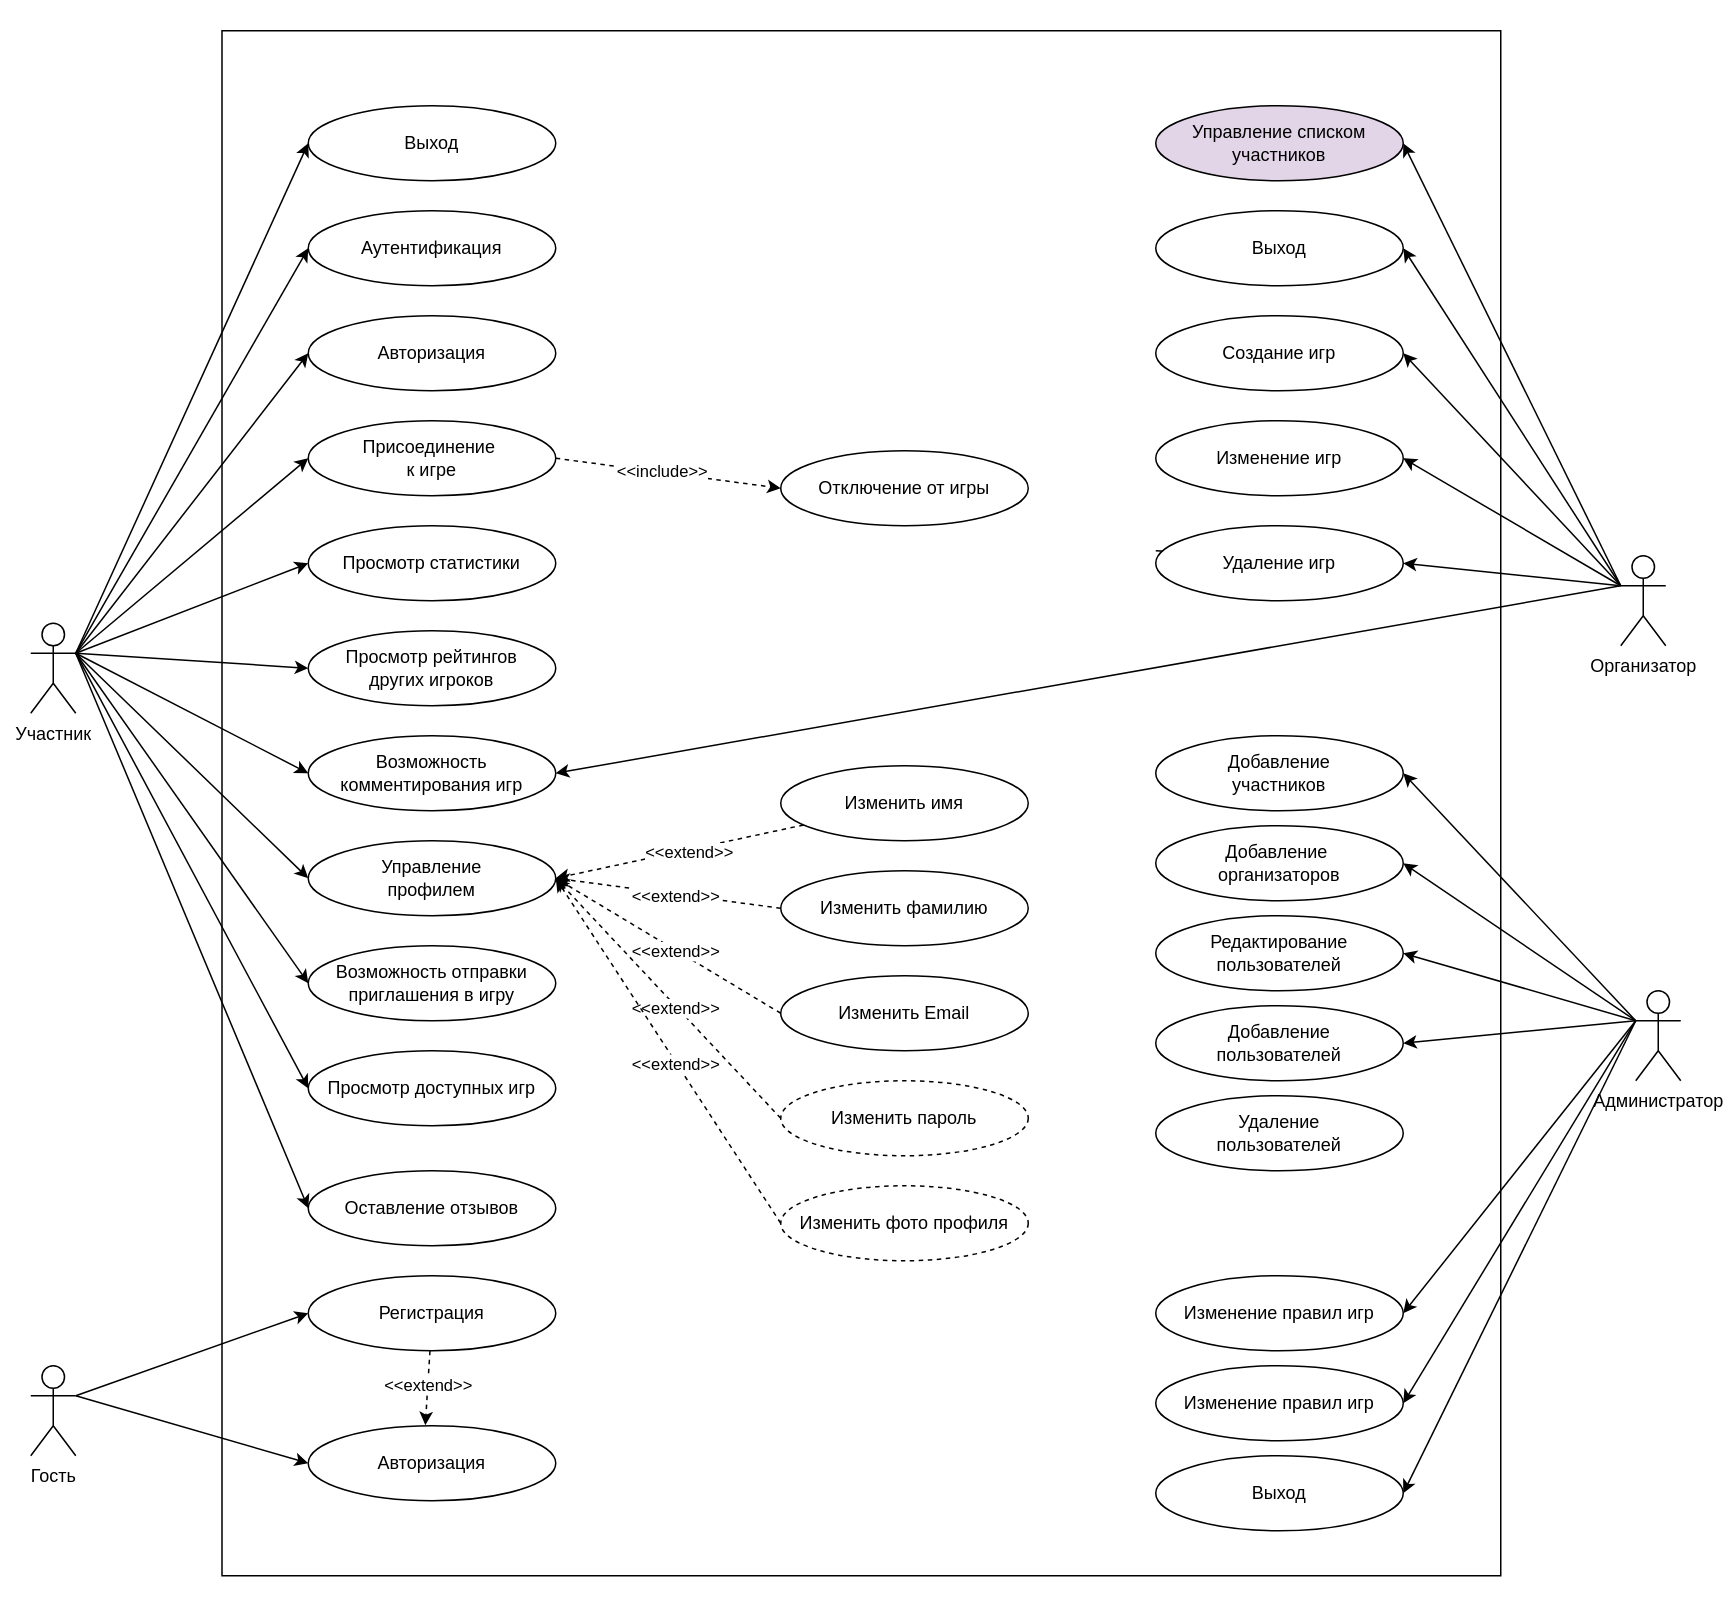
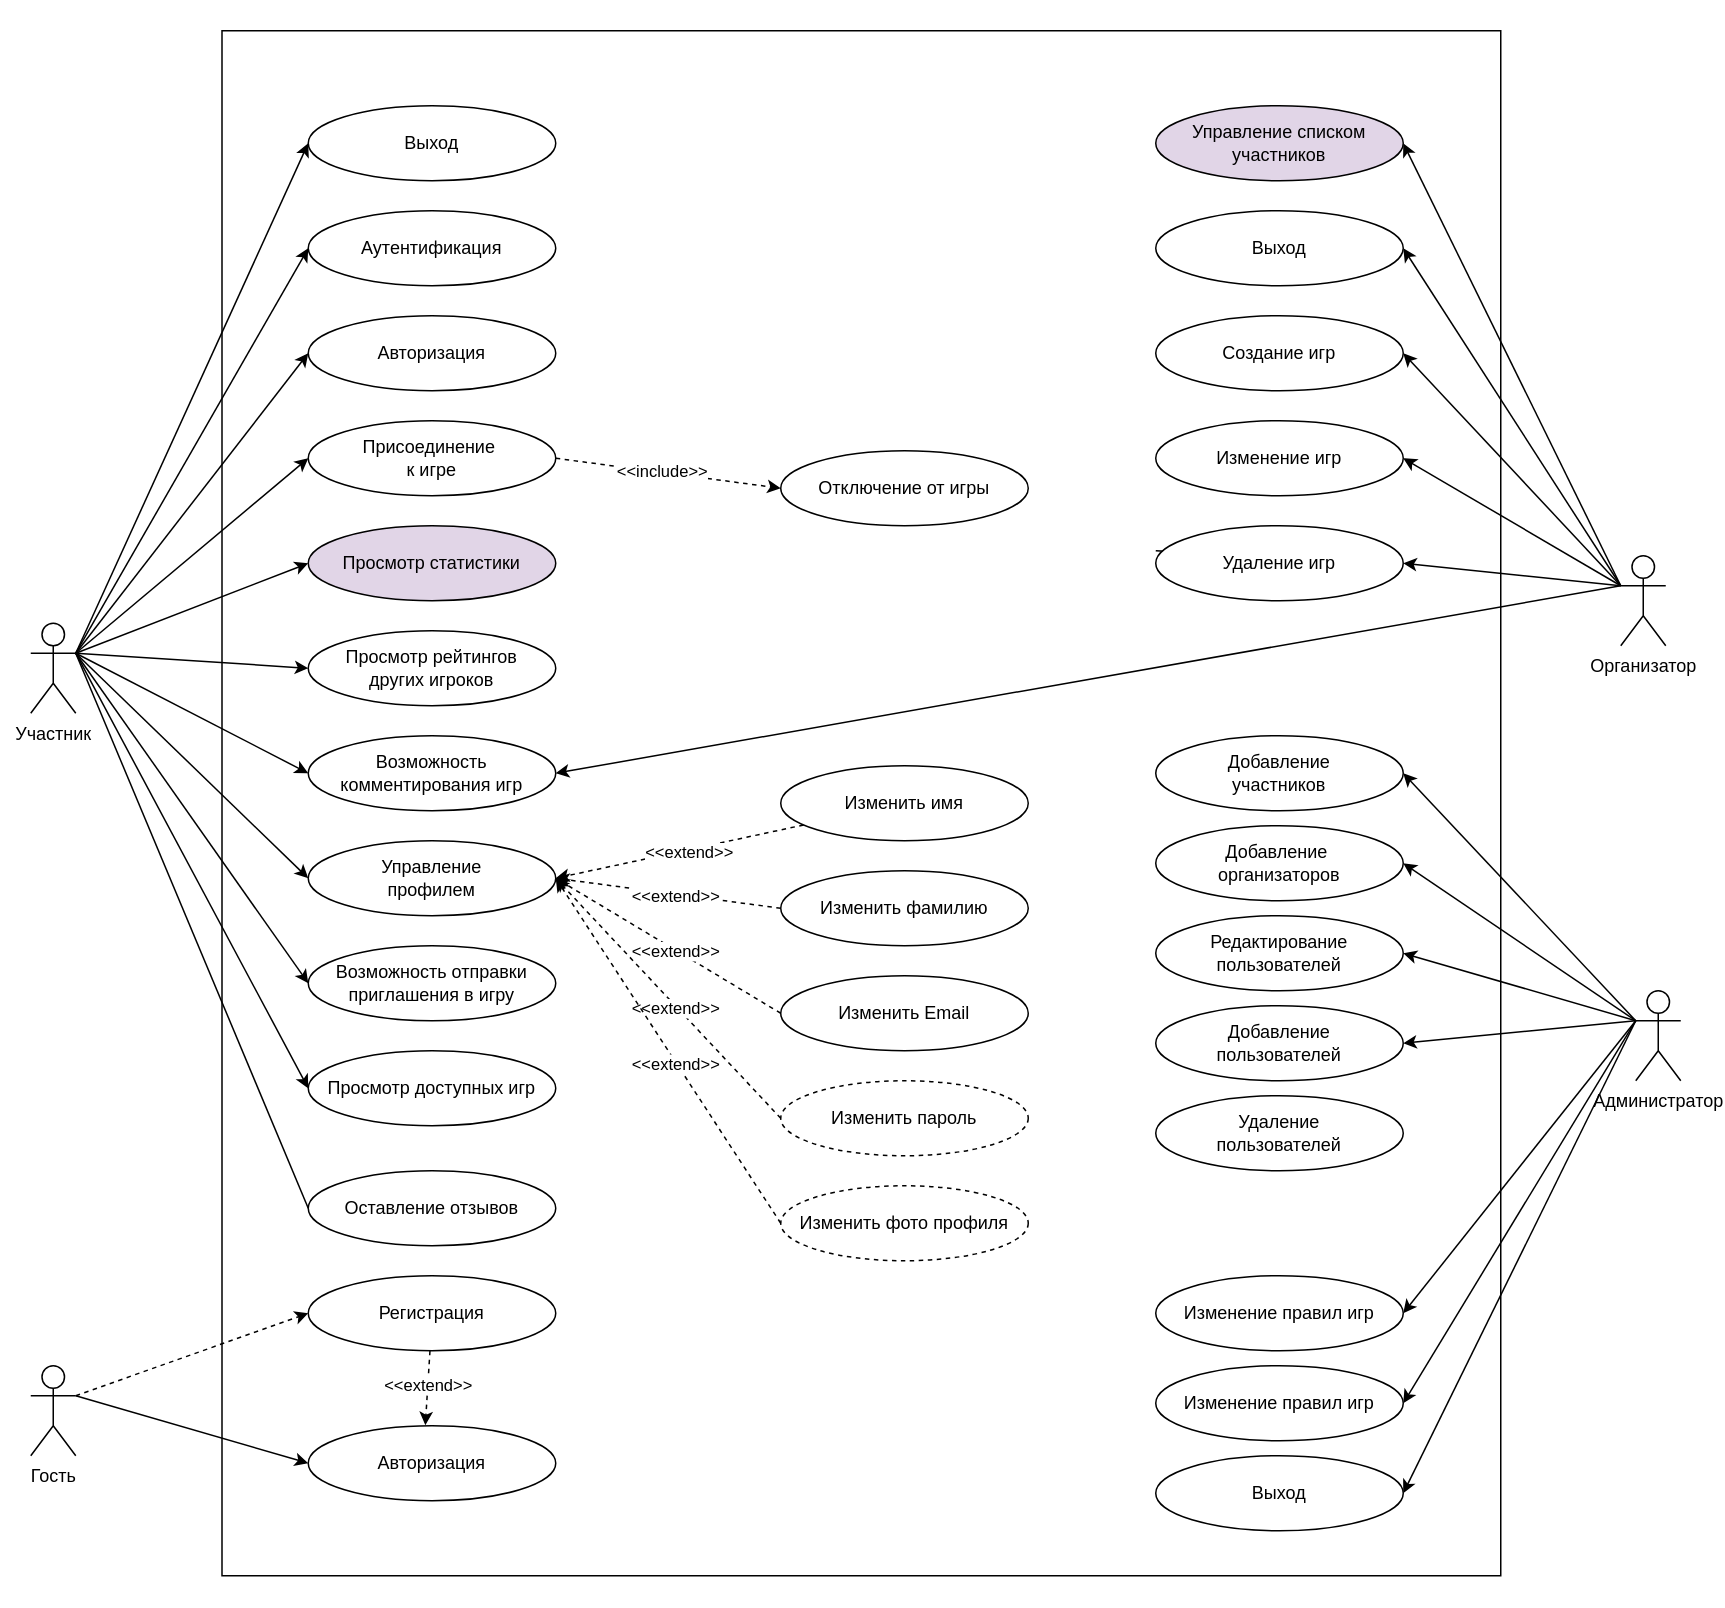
(432, 563) -> (432, 563)
(303, 1197) -> (305, 1201)
(188, 1356) -> (188, 1356)
